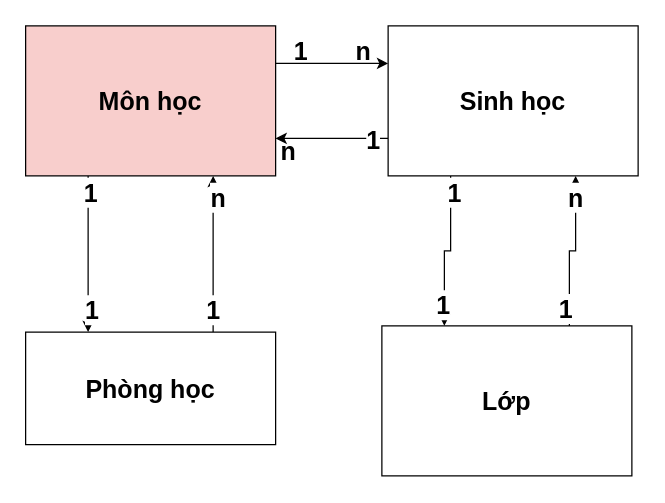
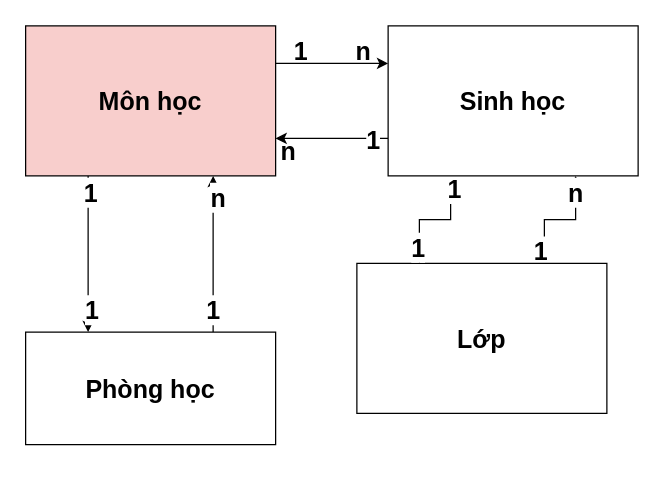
(507, 401) -> (482, 338)
